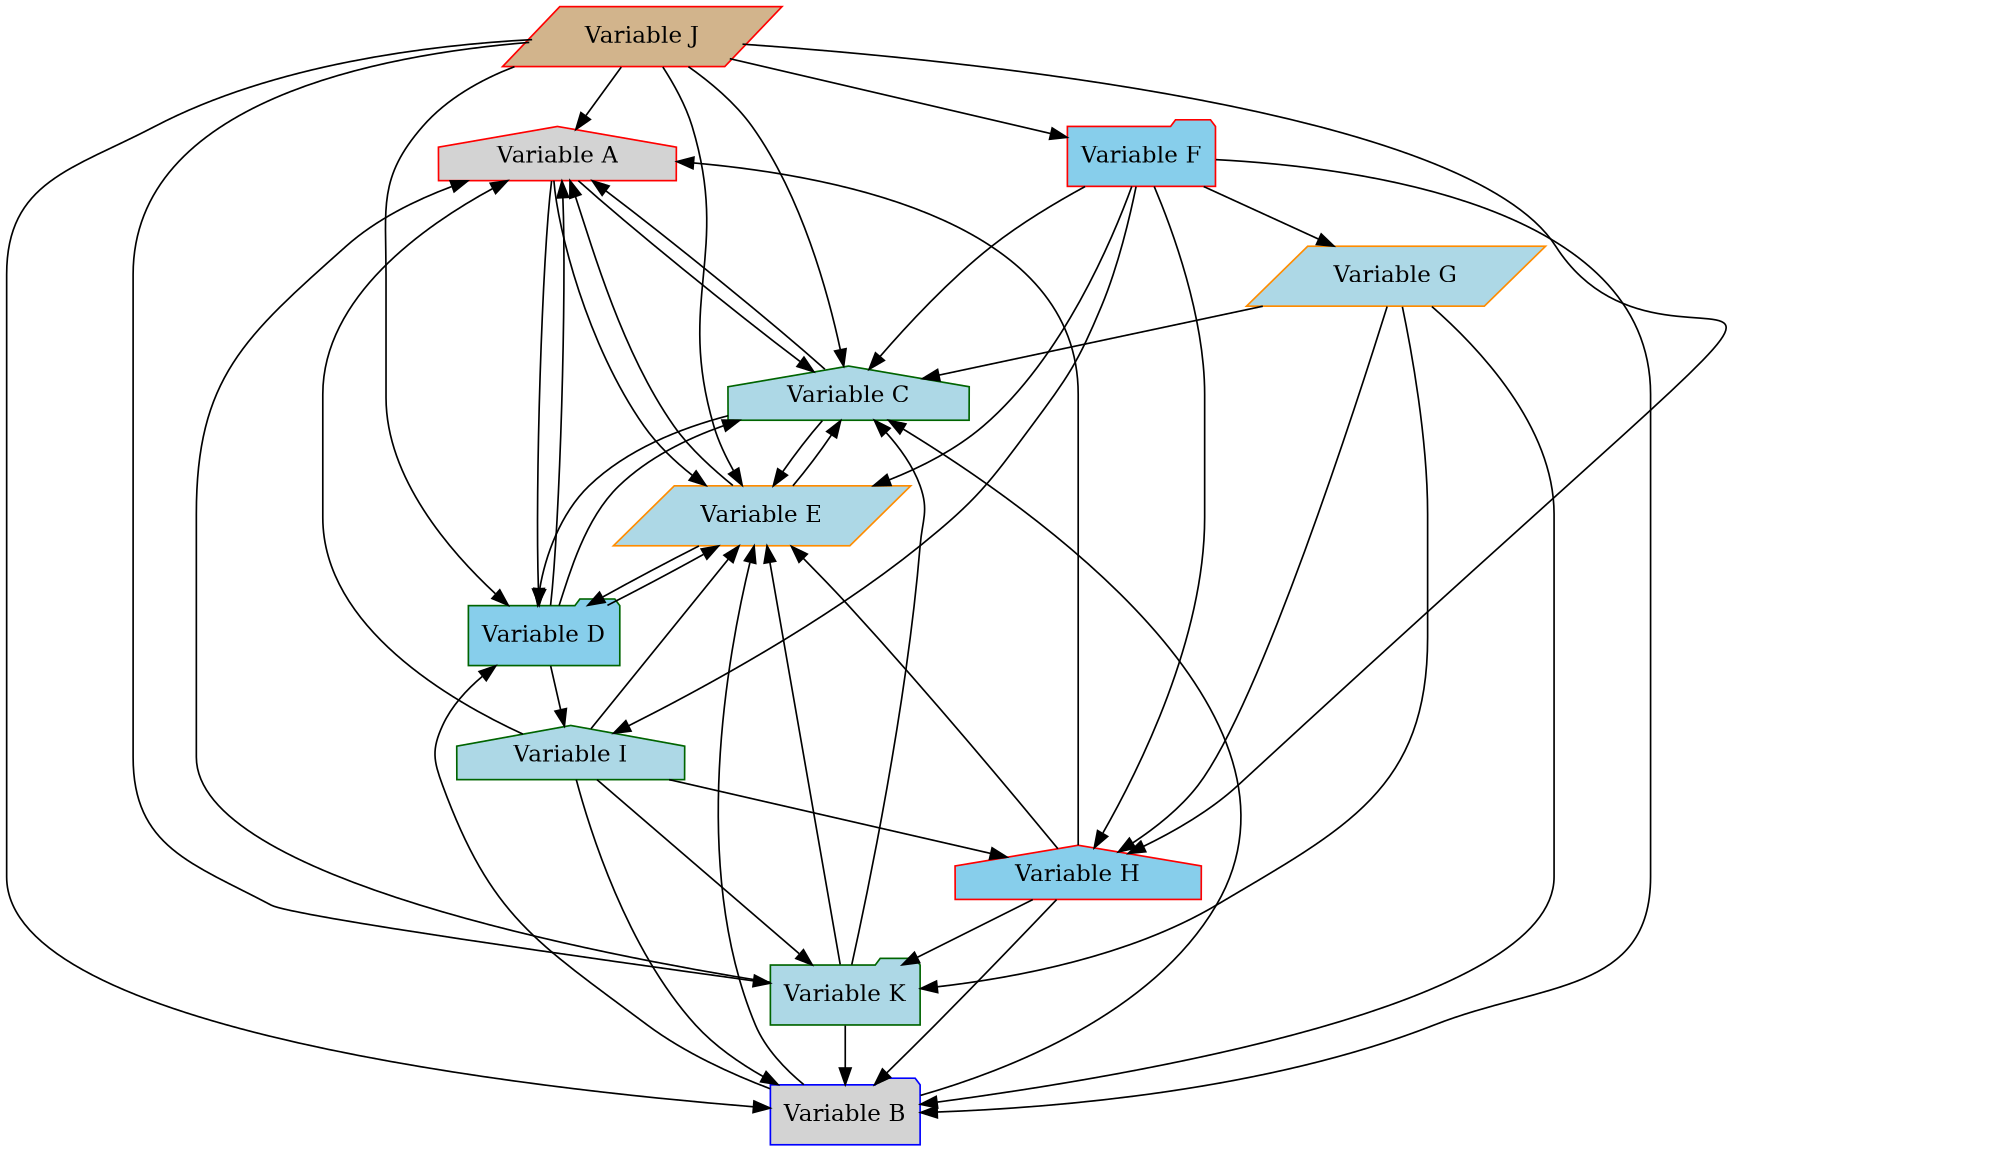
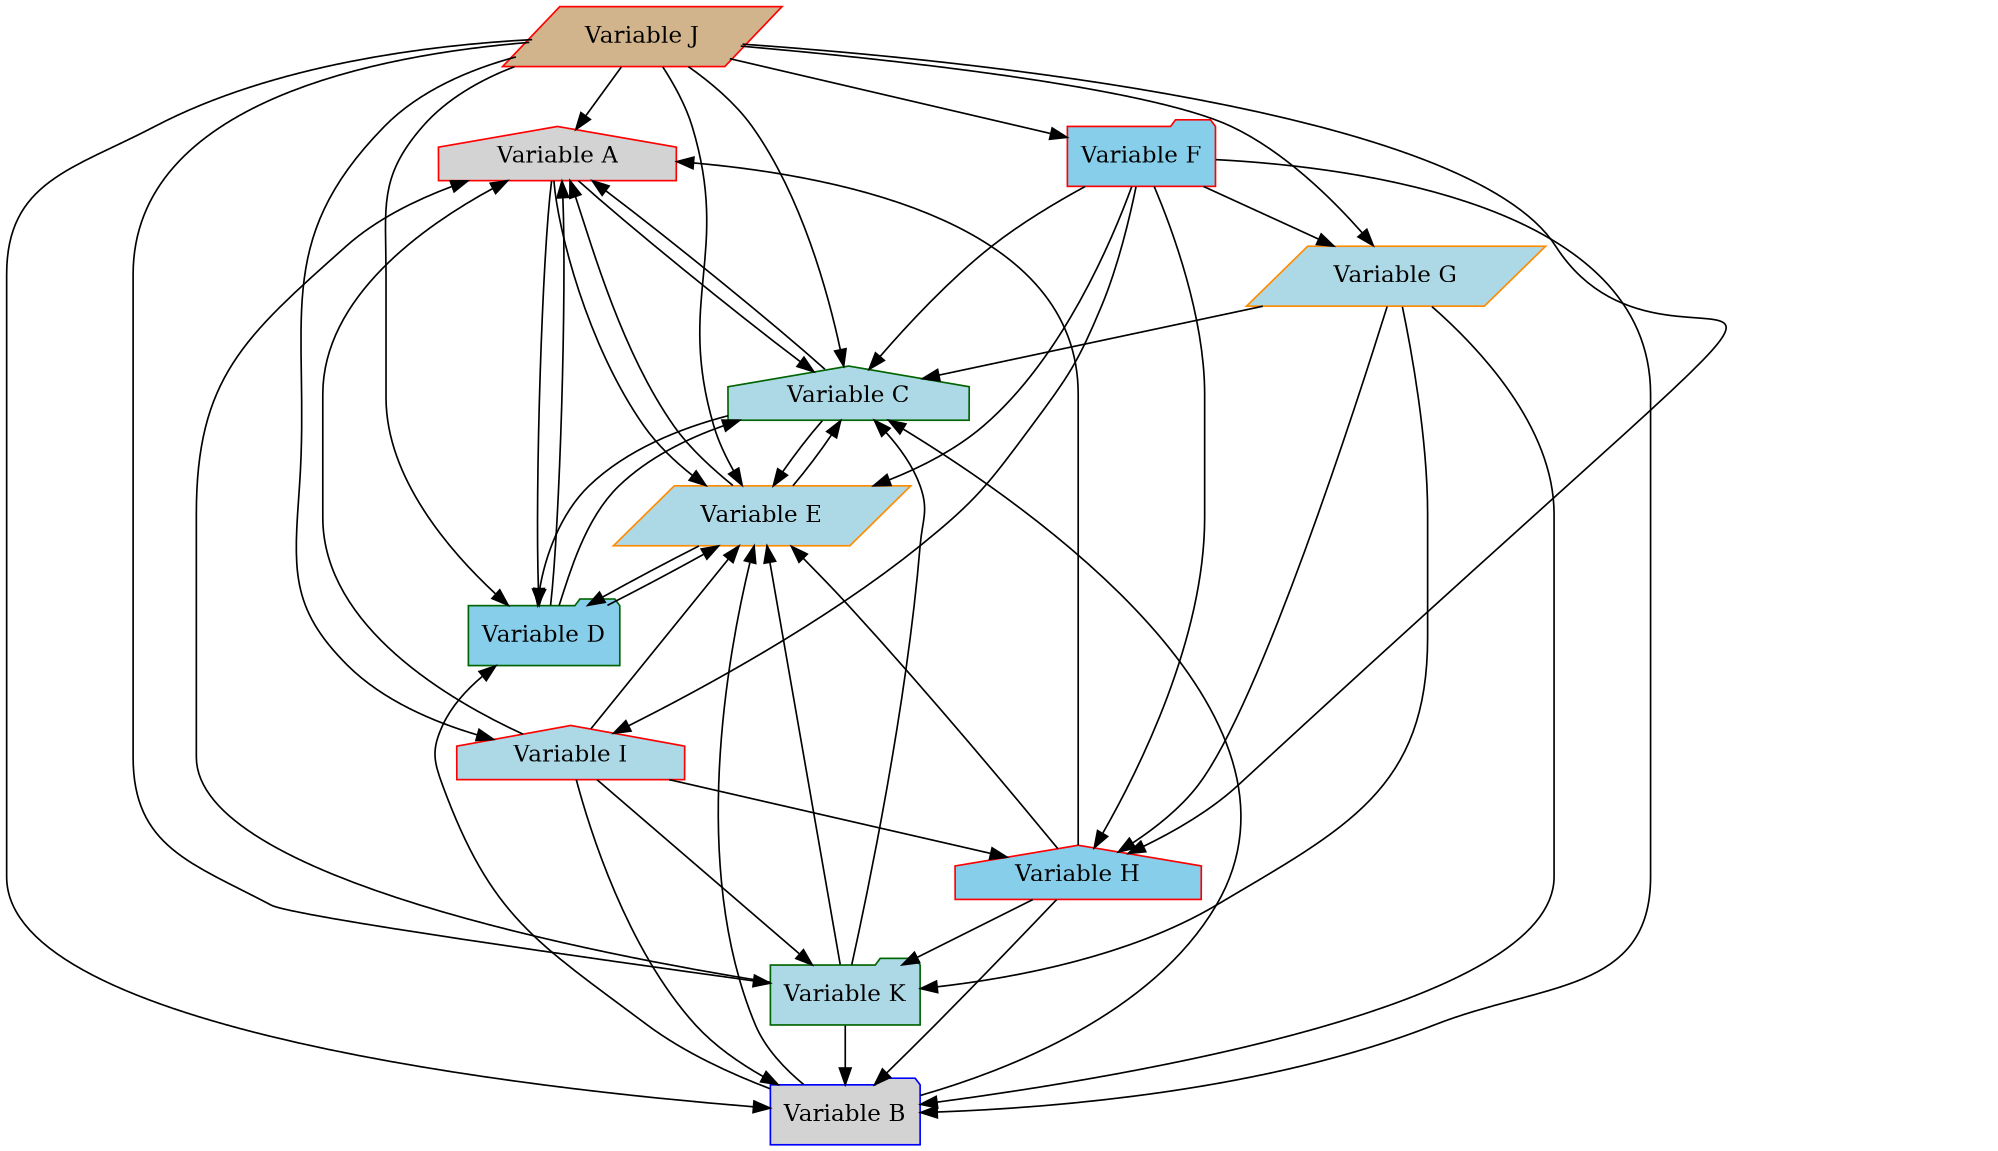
none -> (1154, 103)
(556, 688) -> (301, 391)
(571, 755) -> (571, 755)
